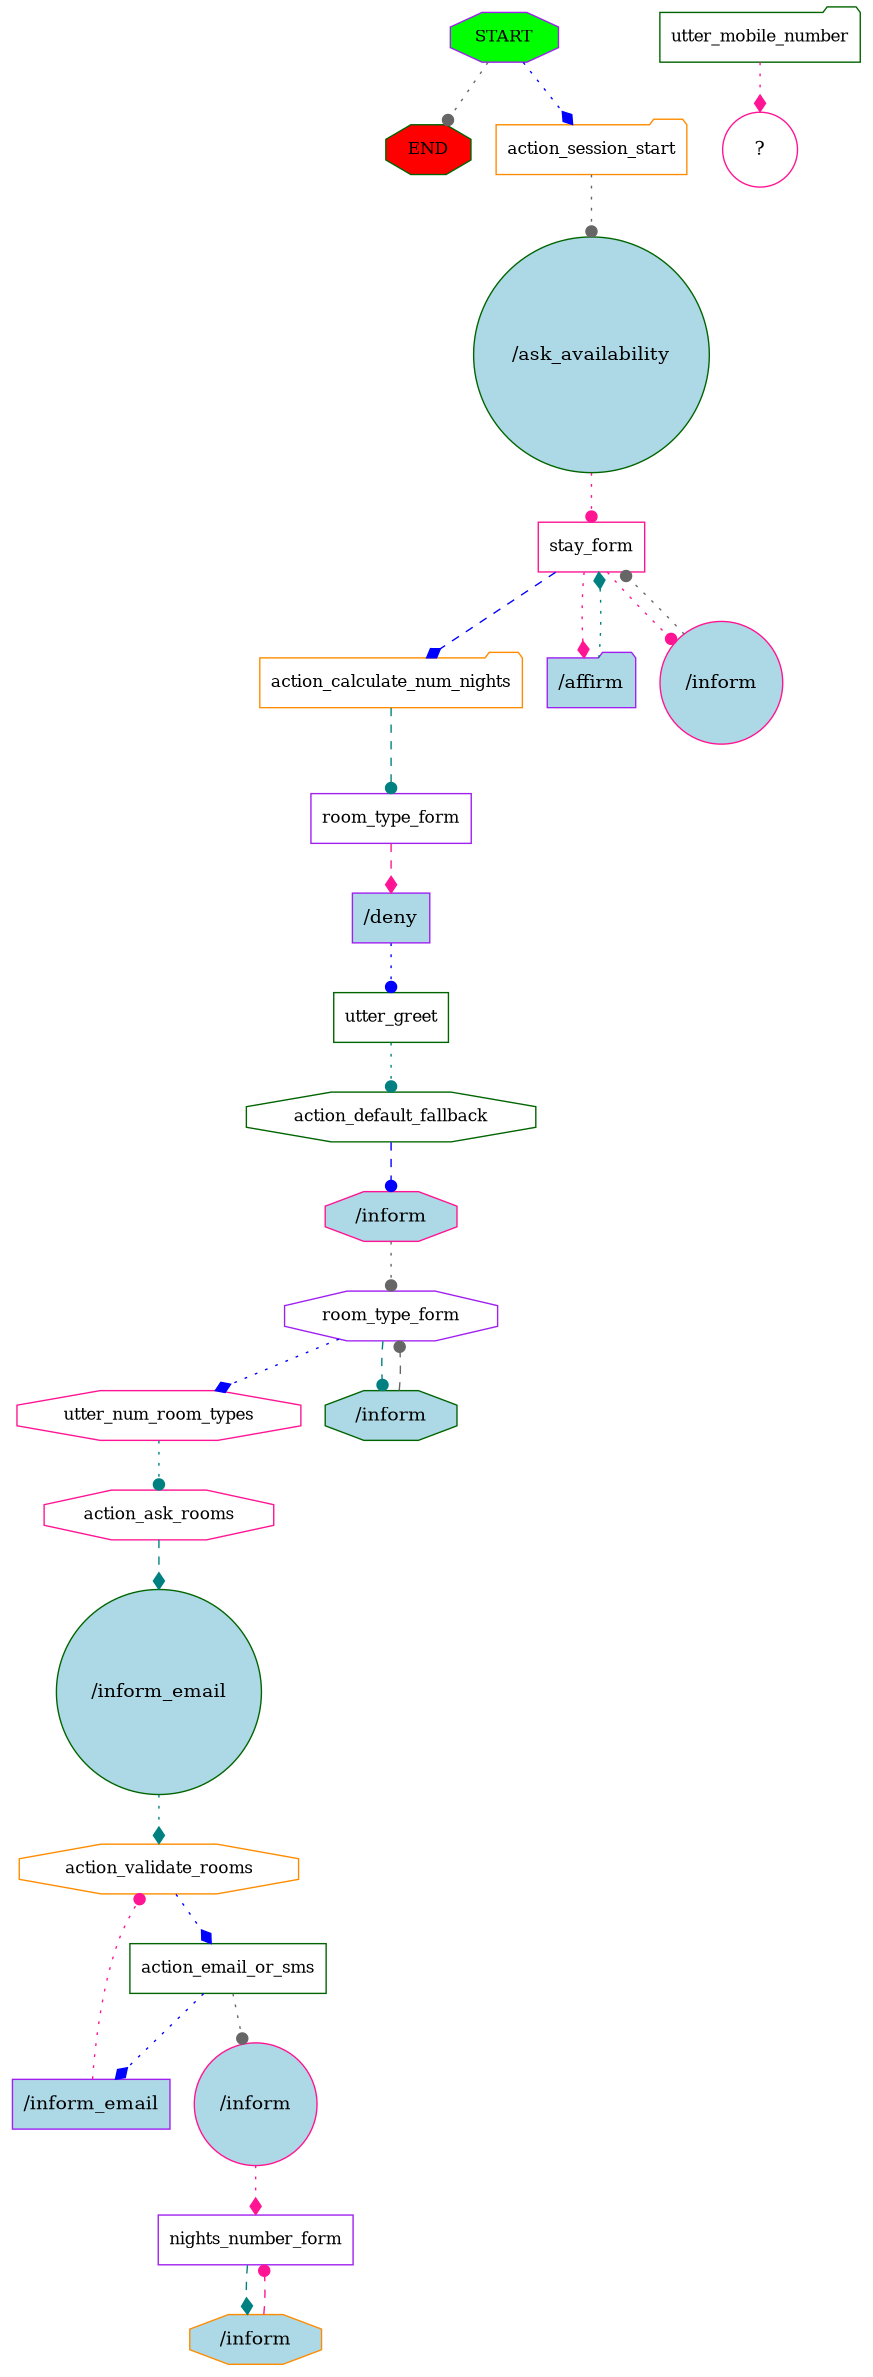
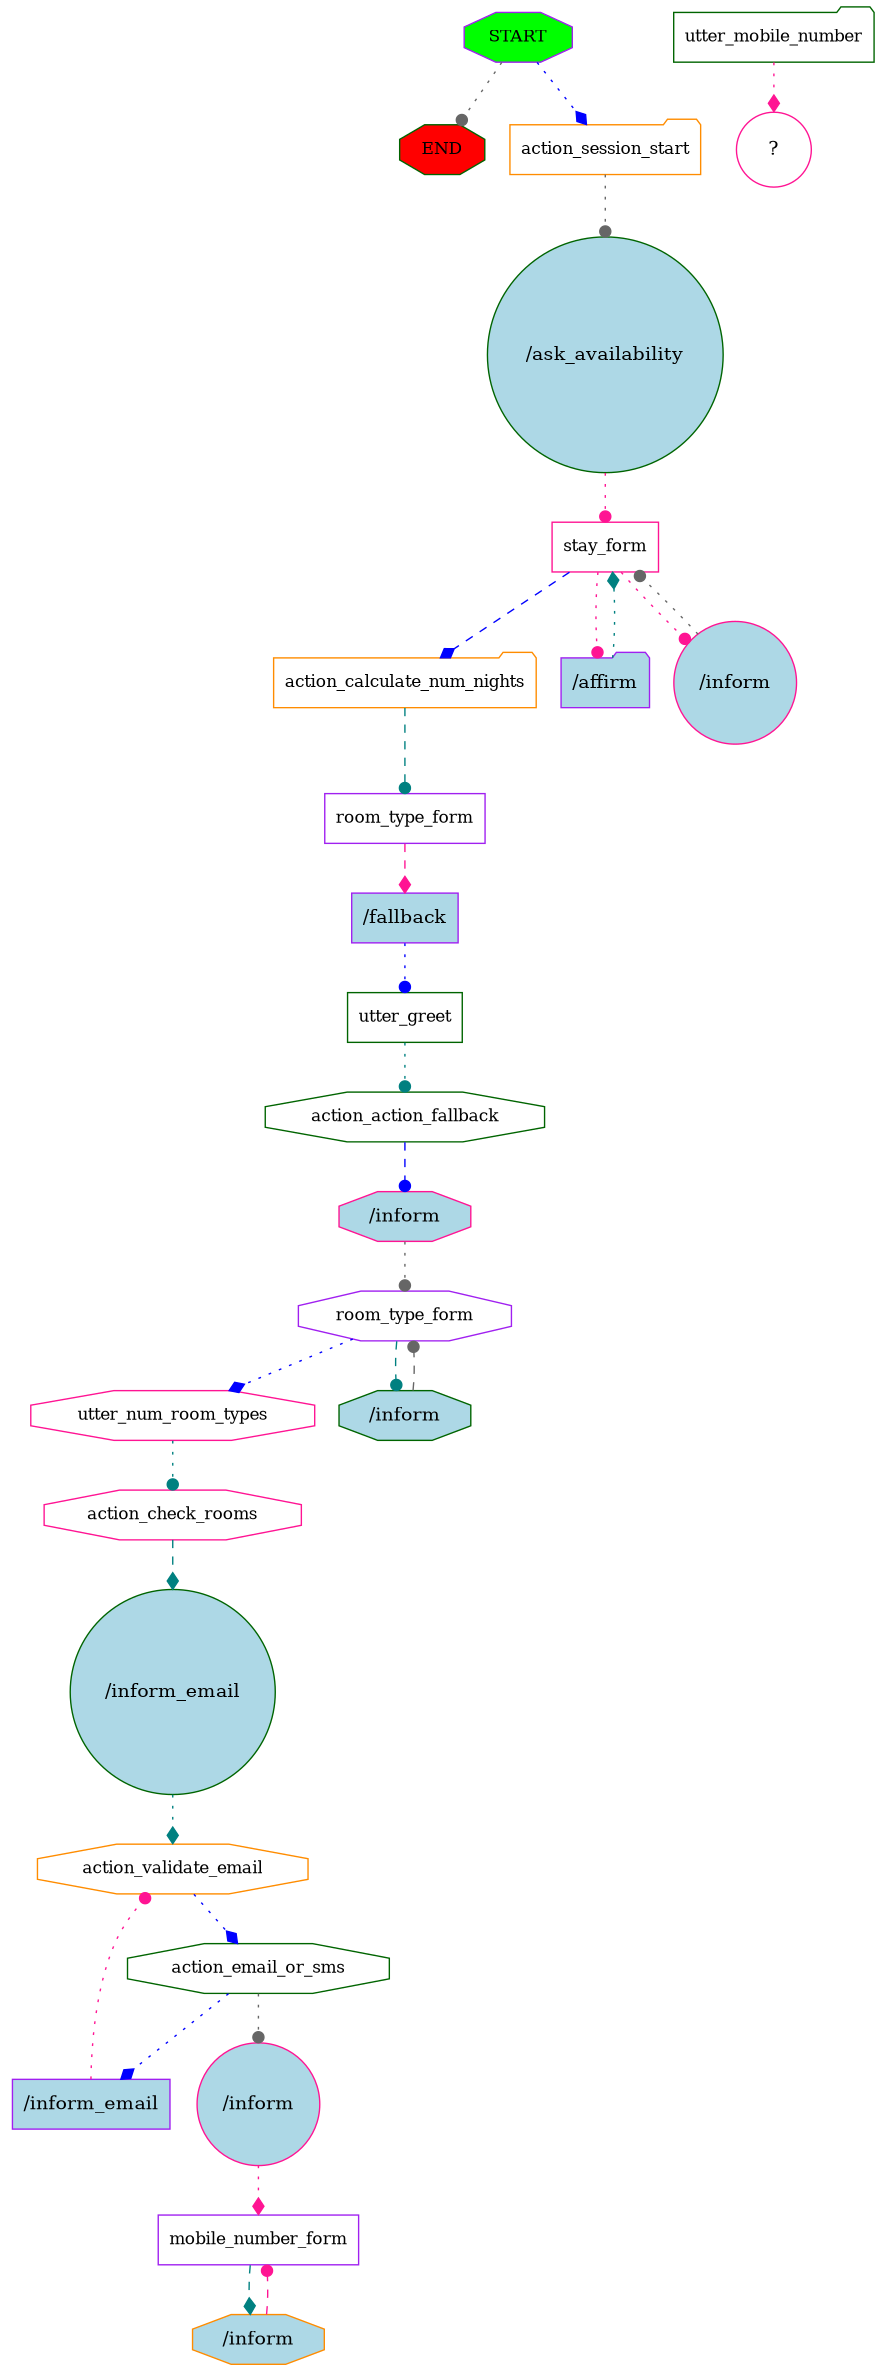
(582, 607) -> (596, 609)
(391, 918) -> (405, 918)
(391, 1117) -> (405, 1117)
(159, 1515) -> (173, 1515)
(159, 1869) -> (173, 1869)
(228, 1969) -> (258, 1969)
(256, 2240) -> (258, 2240)
